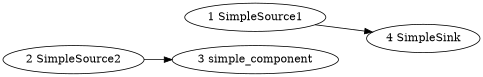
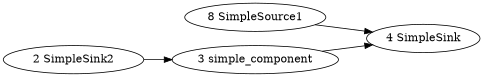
(255, 17) -> (255, 17)
none -> (344, 49)
(74, 60) -> (74, 60)
